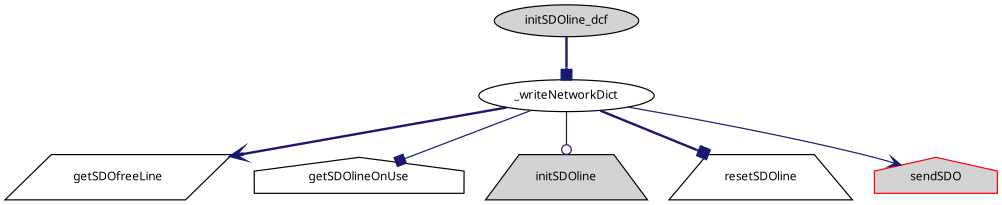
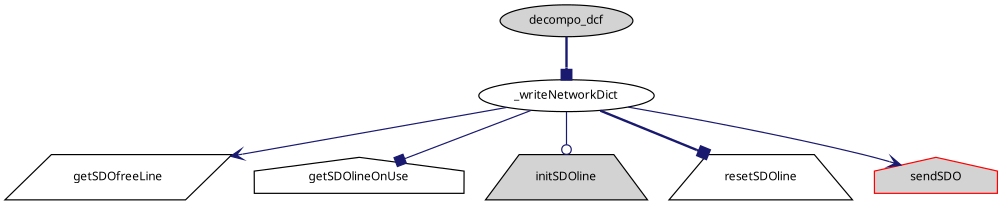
(566, 21) -> (566, 21)
(375, 131) -> (375, 131)
